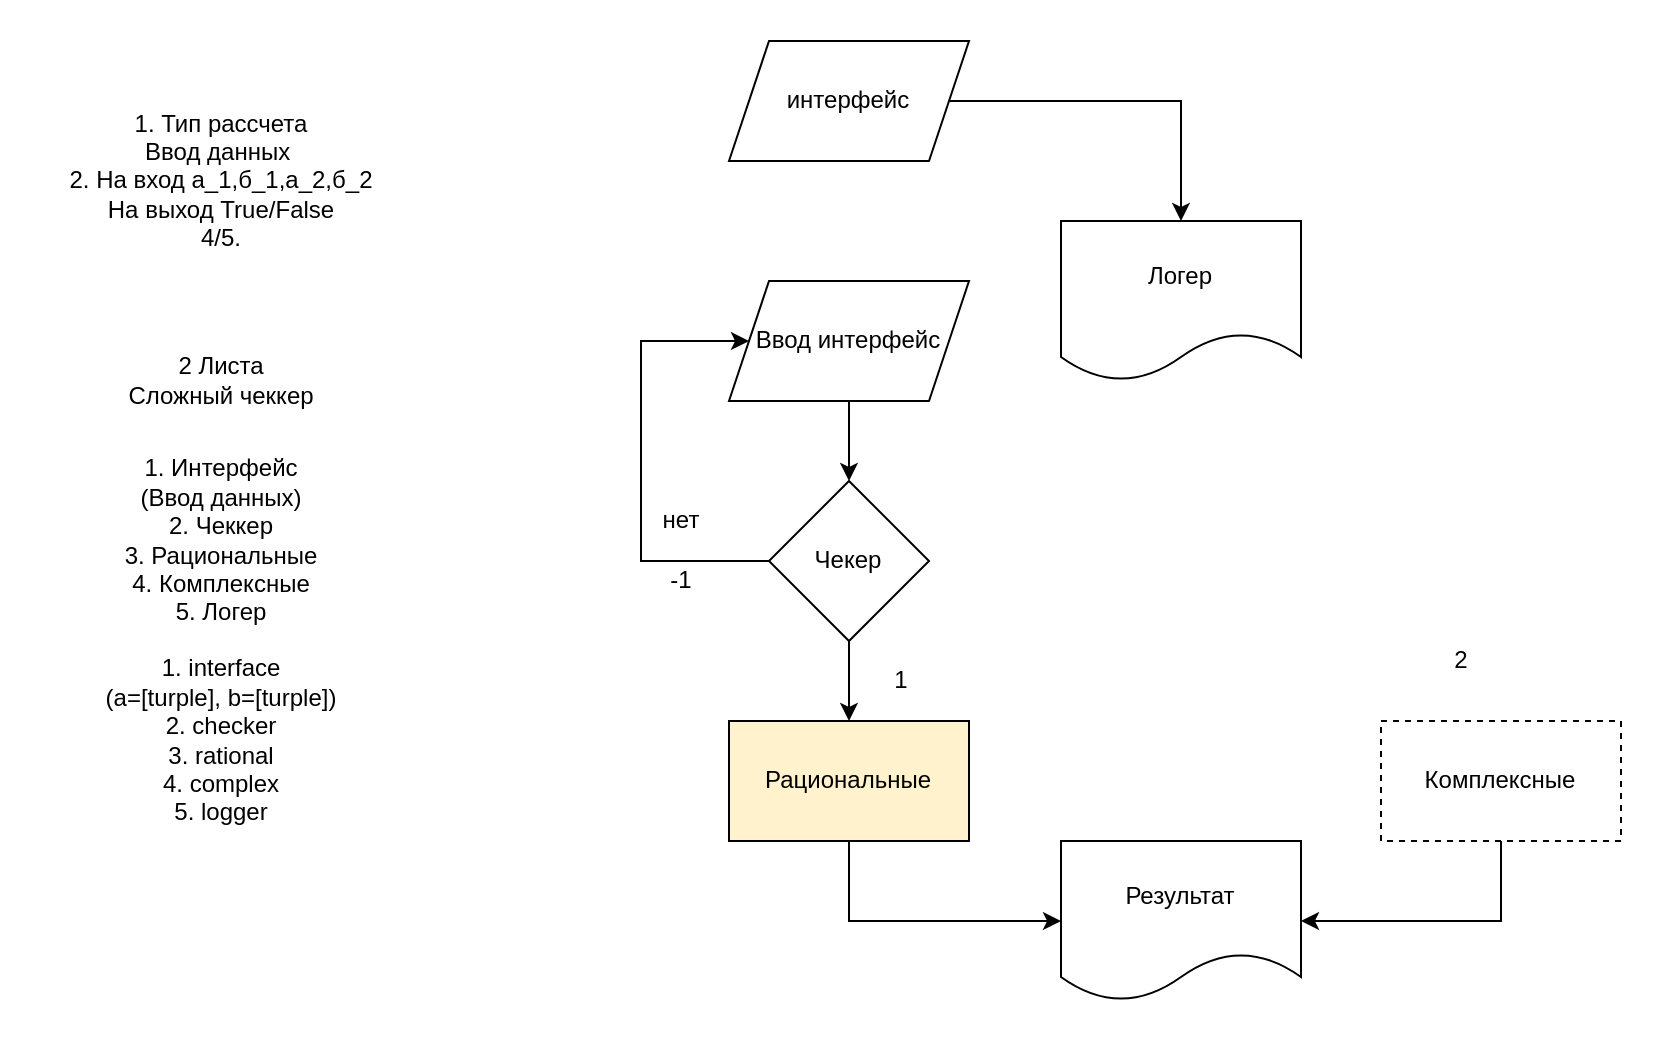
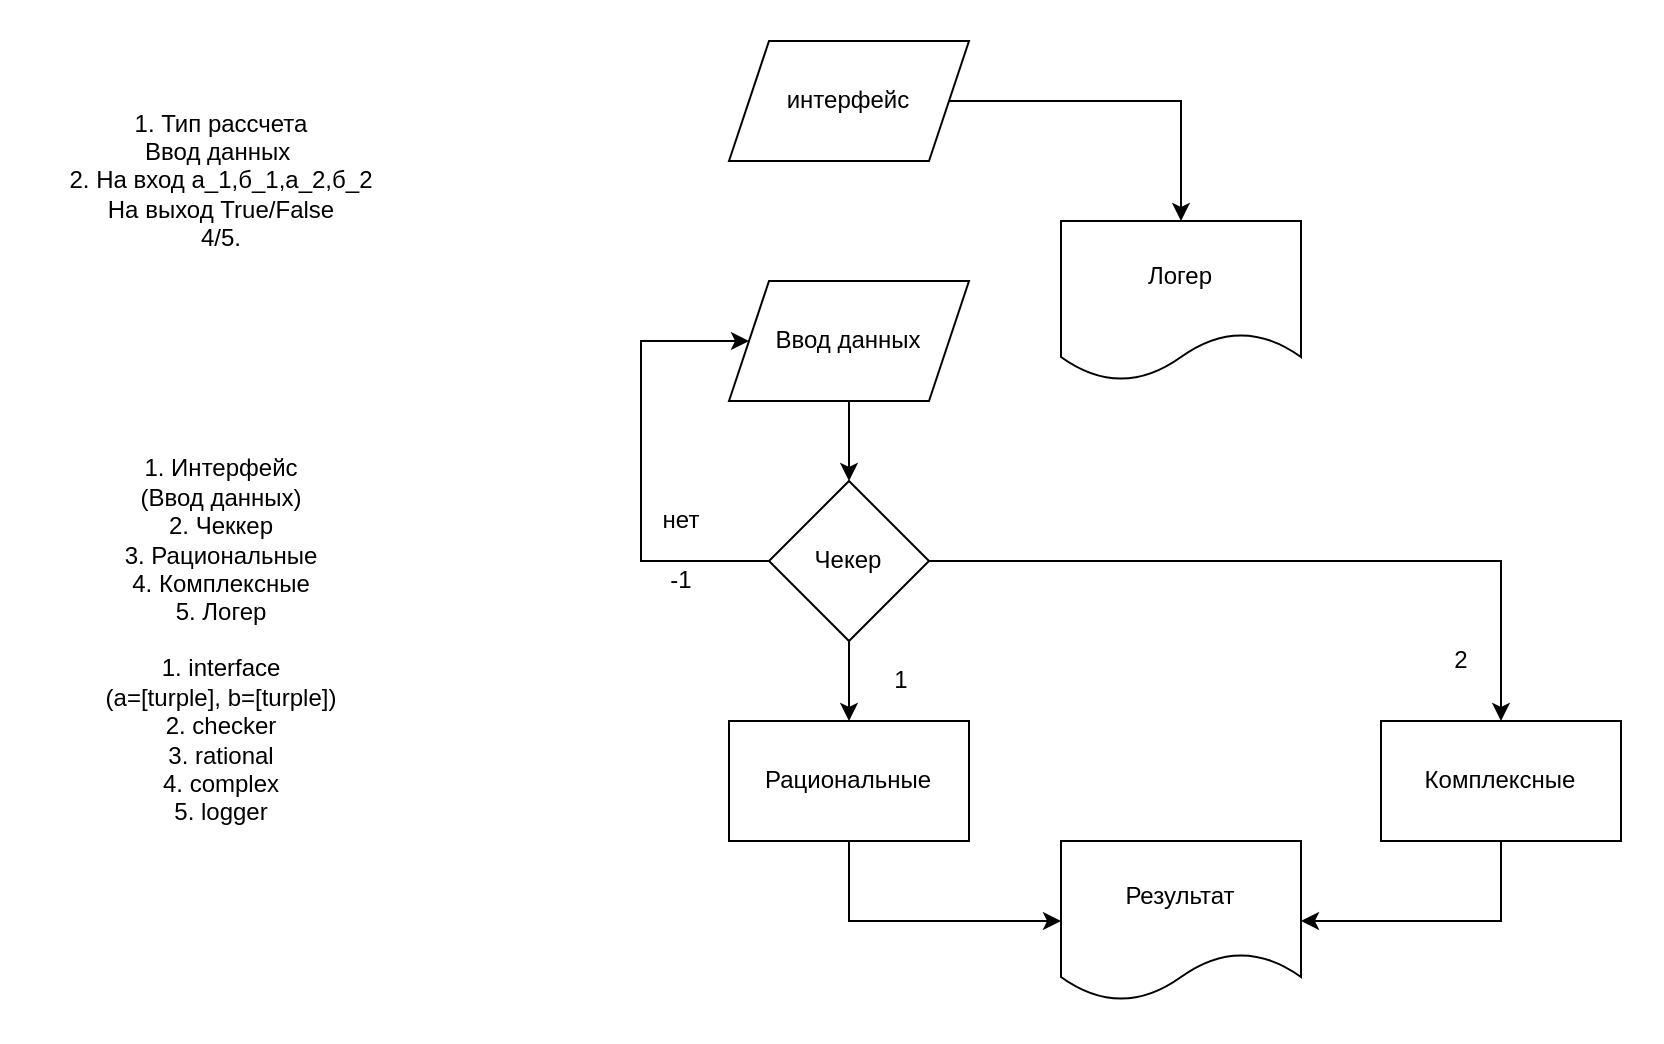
(849, 341) -> (849, 341)
(221, 381) -> none
none -> (1288, 561)
(849, 781) -> (849, 781)
(1501, 781) -> (1501, 781)
